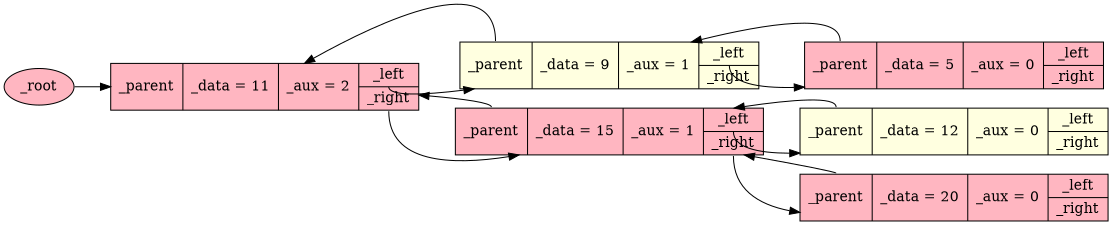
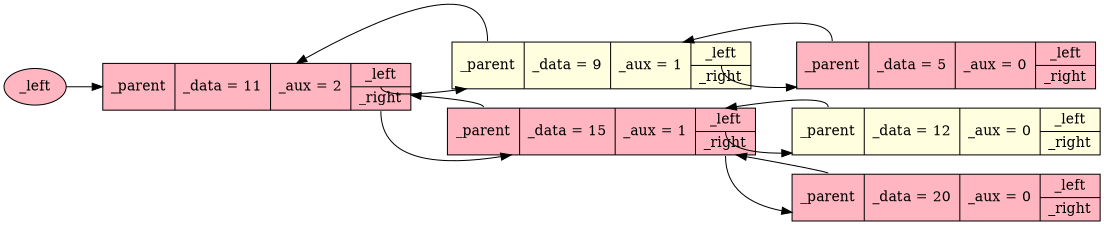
(39, 87) -> (35, 87)
